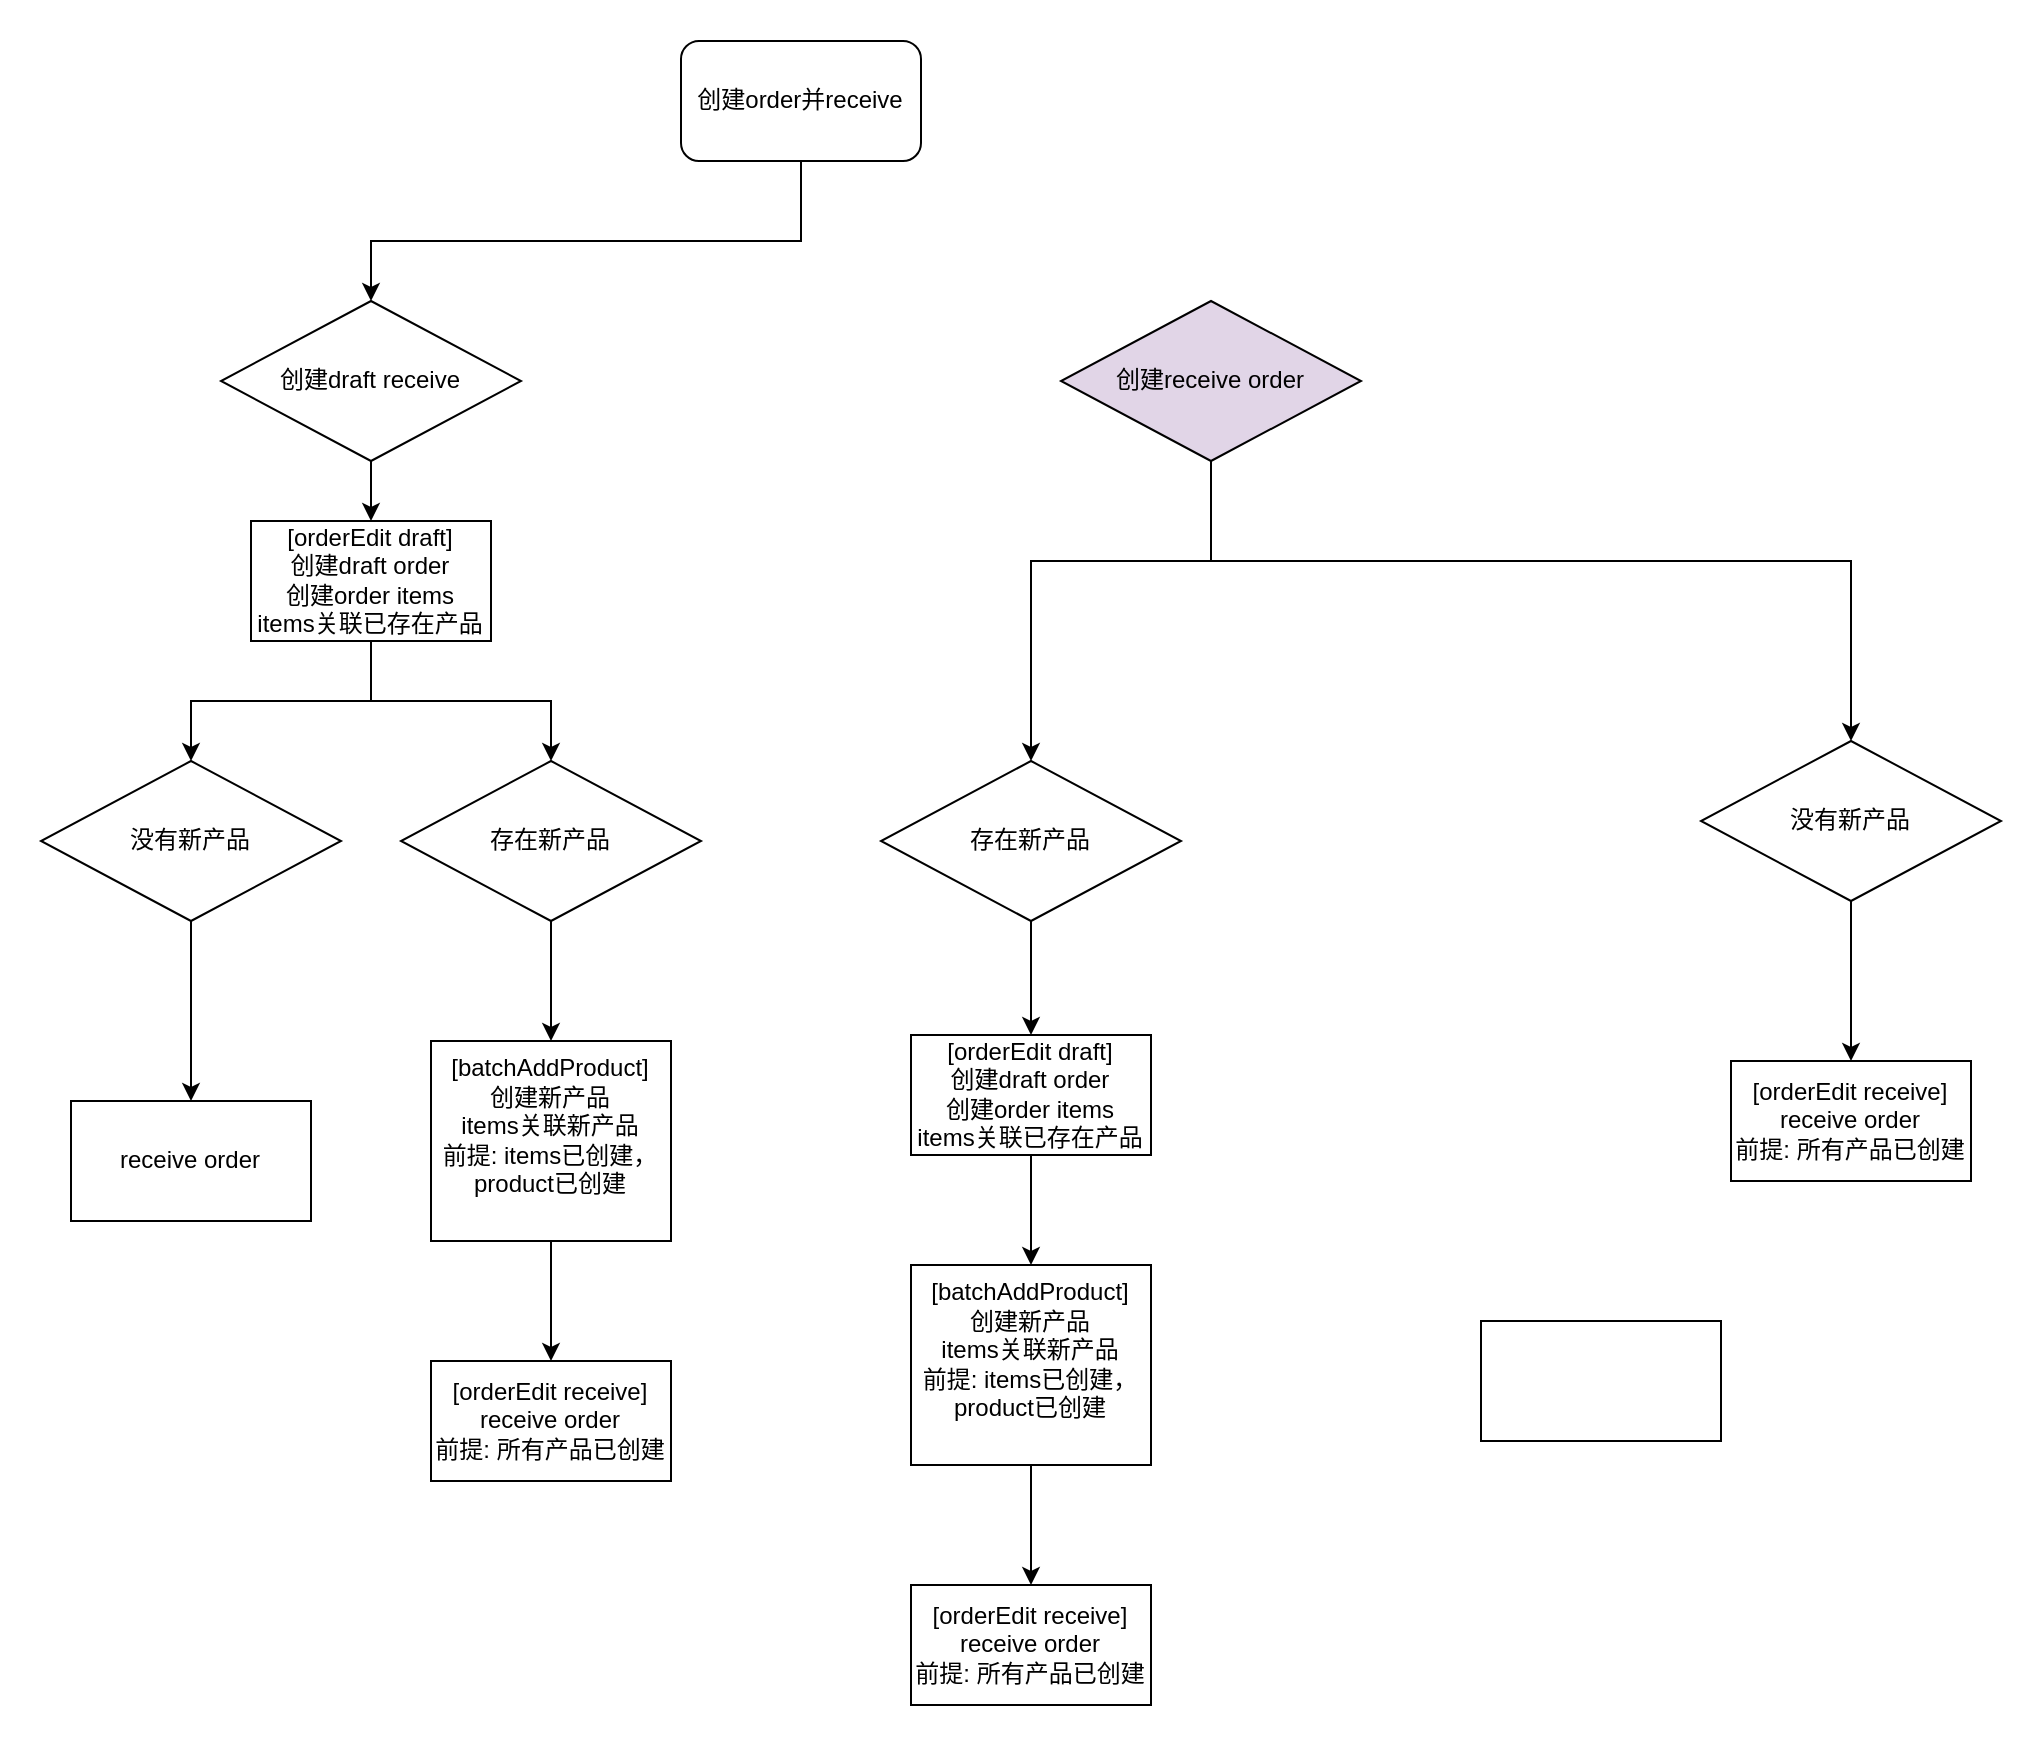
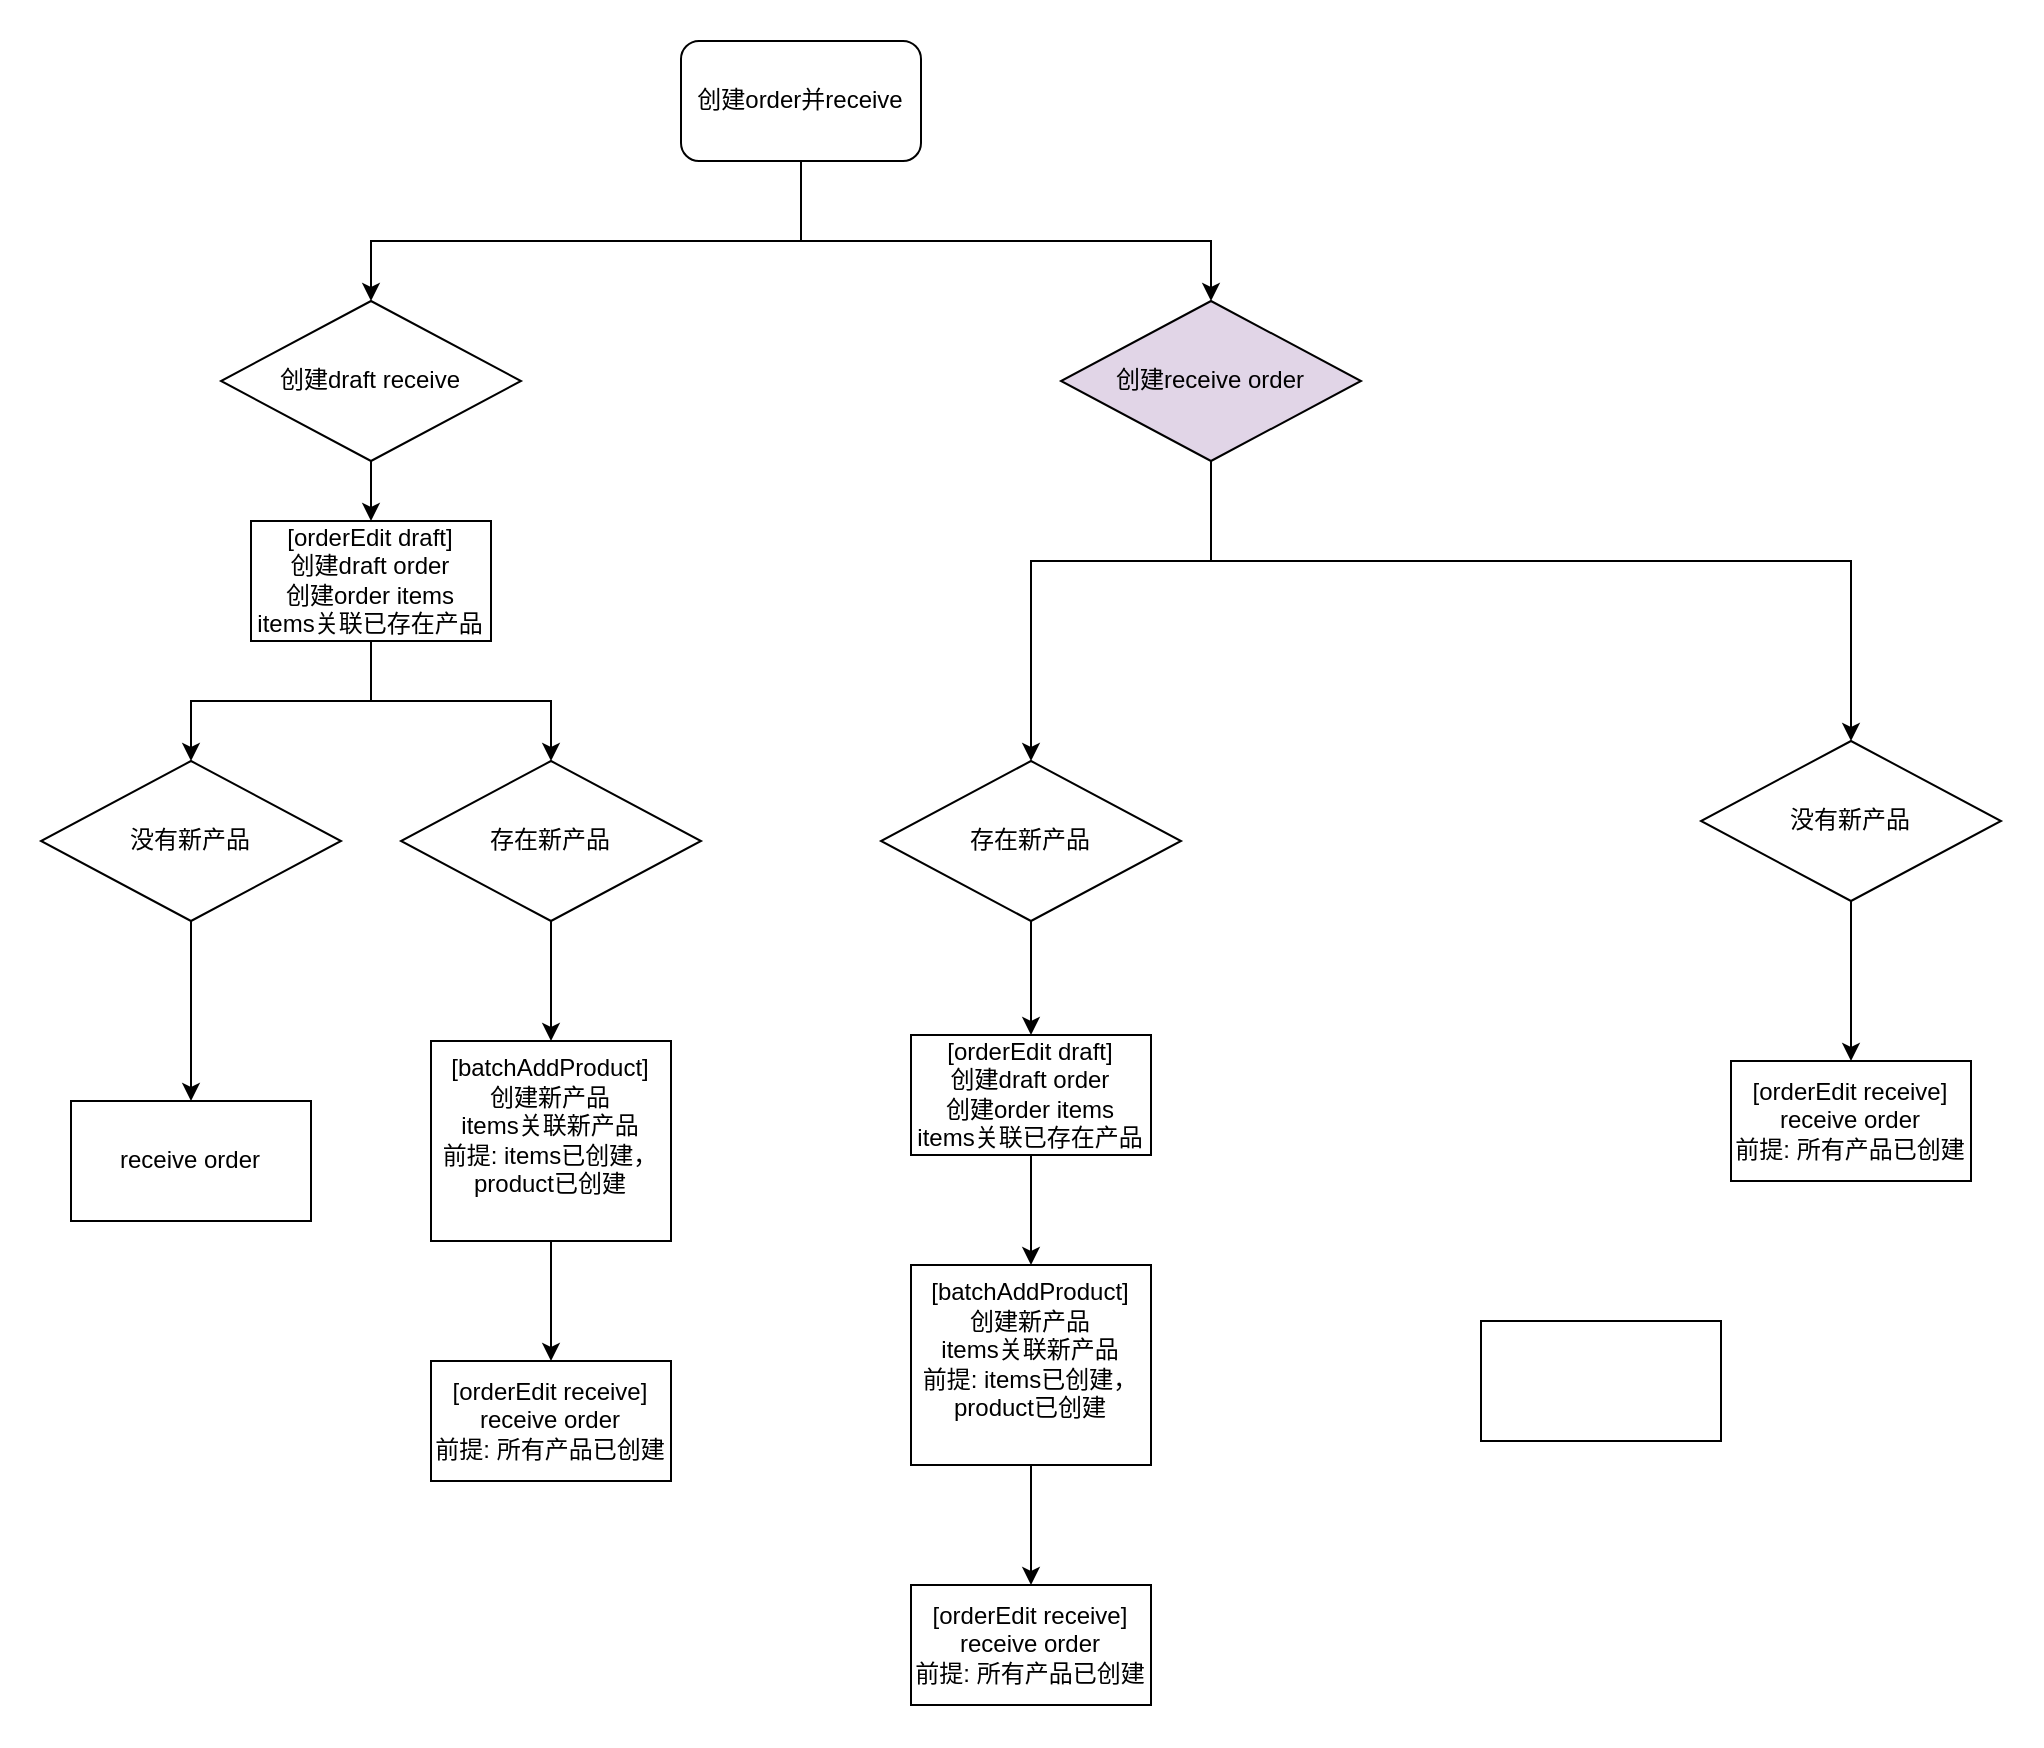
none -> (1031, 241)
